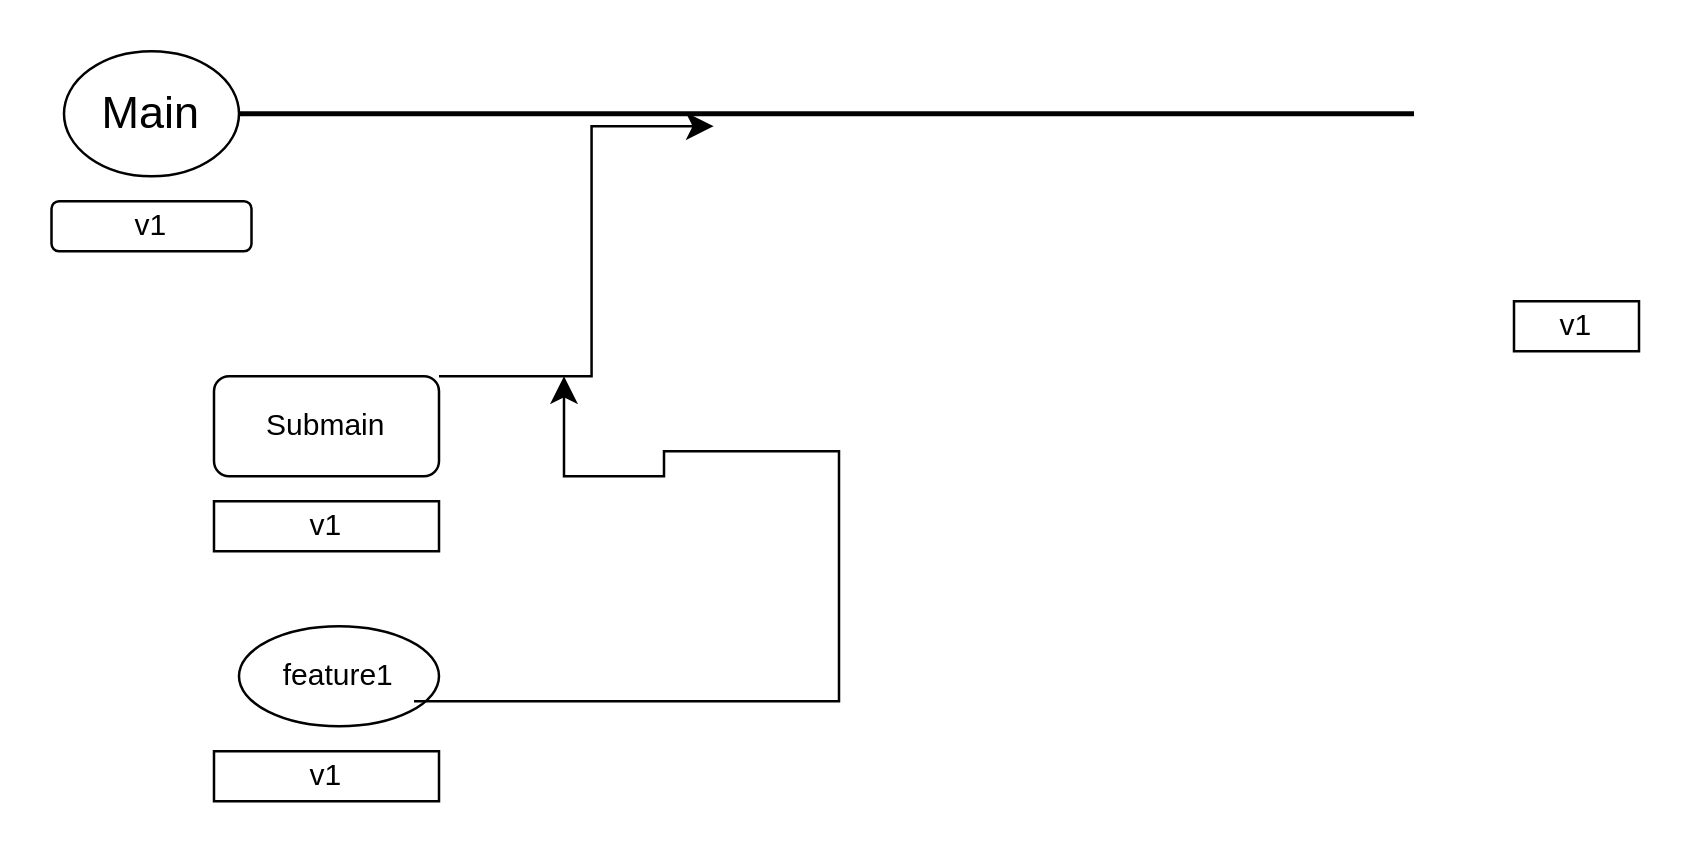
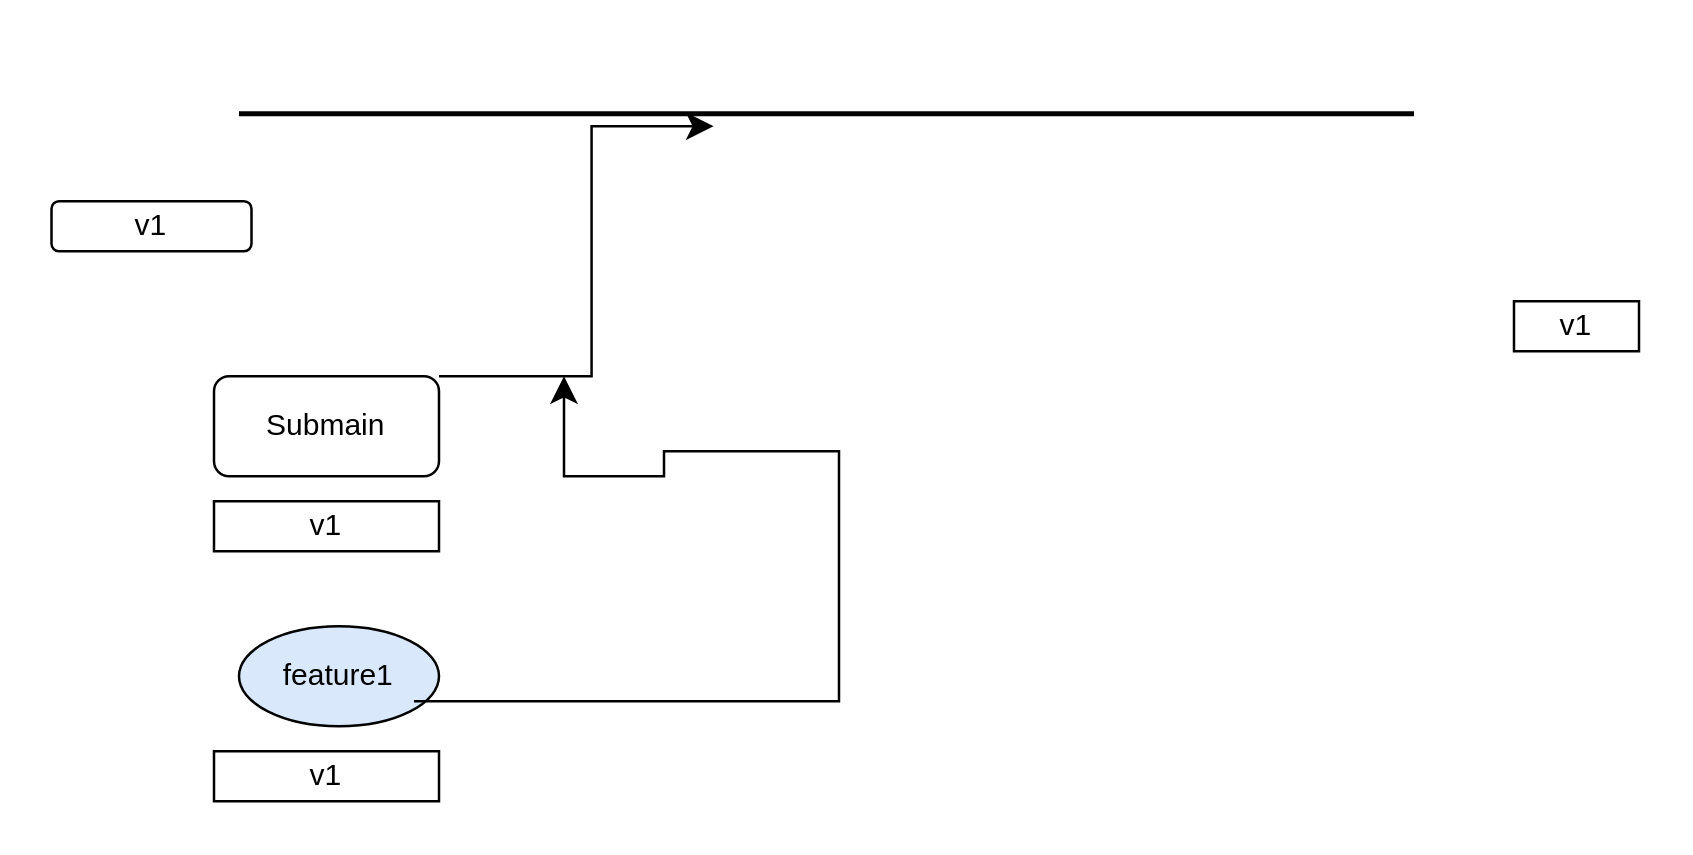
(151, 114) -> none
(339, 676) -> (339, 676)
